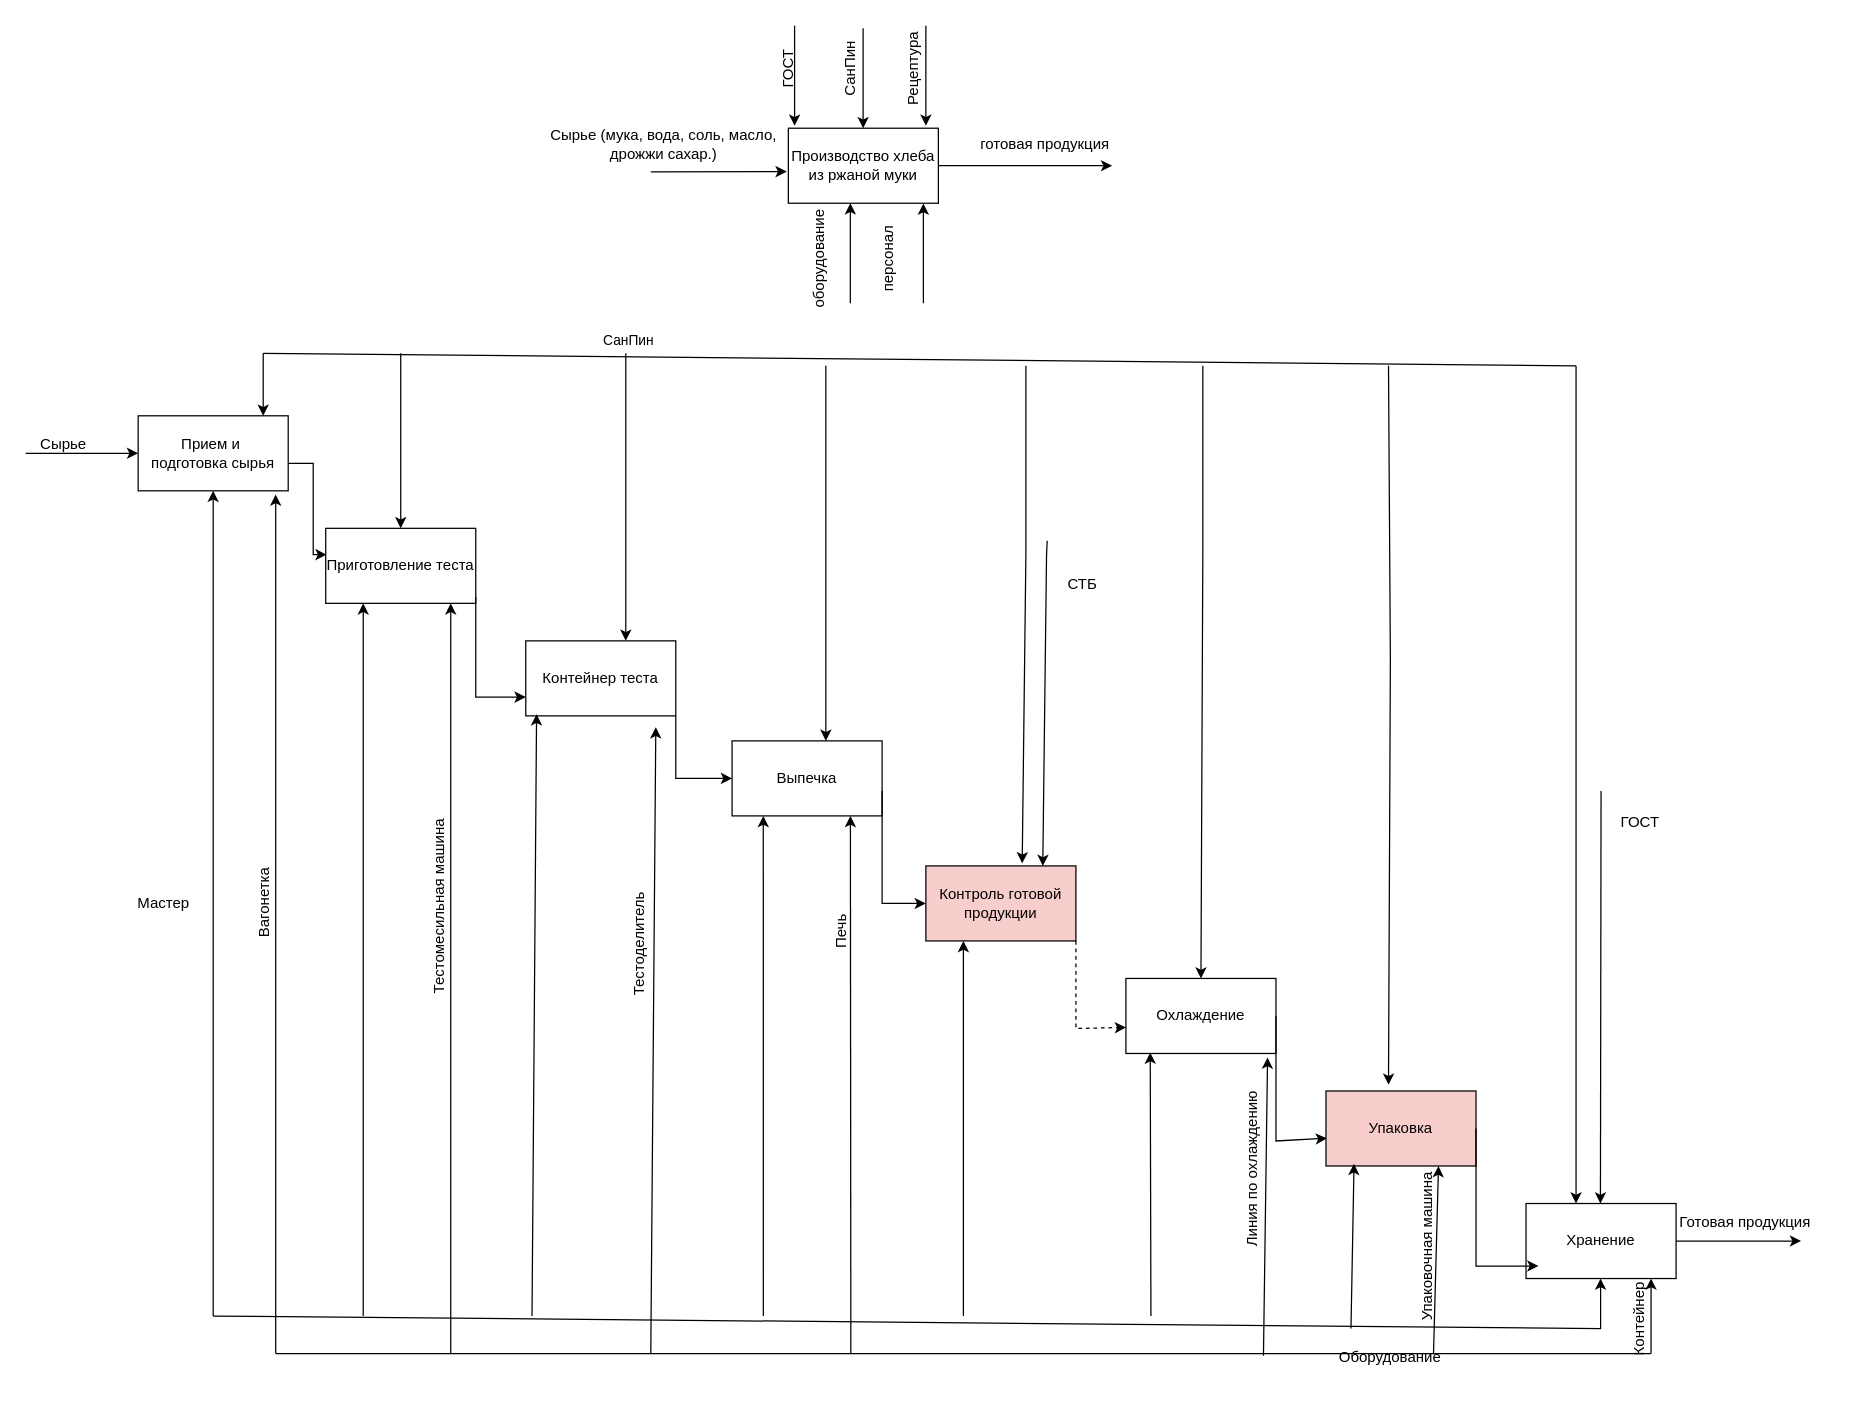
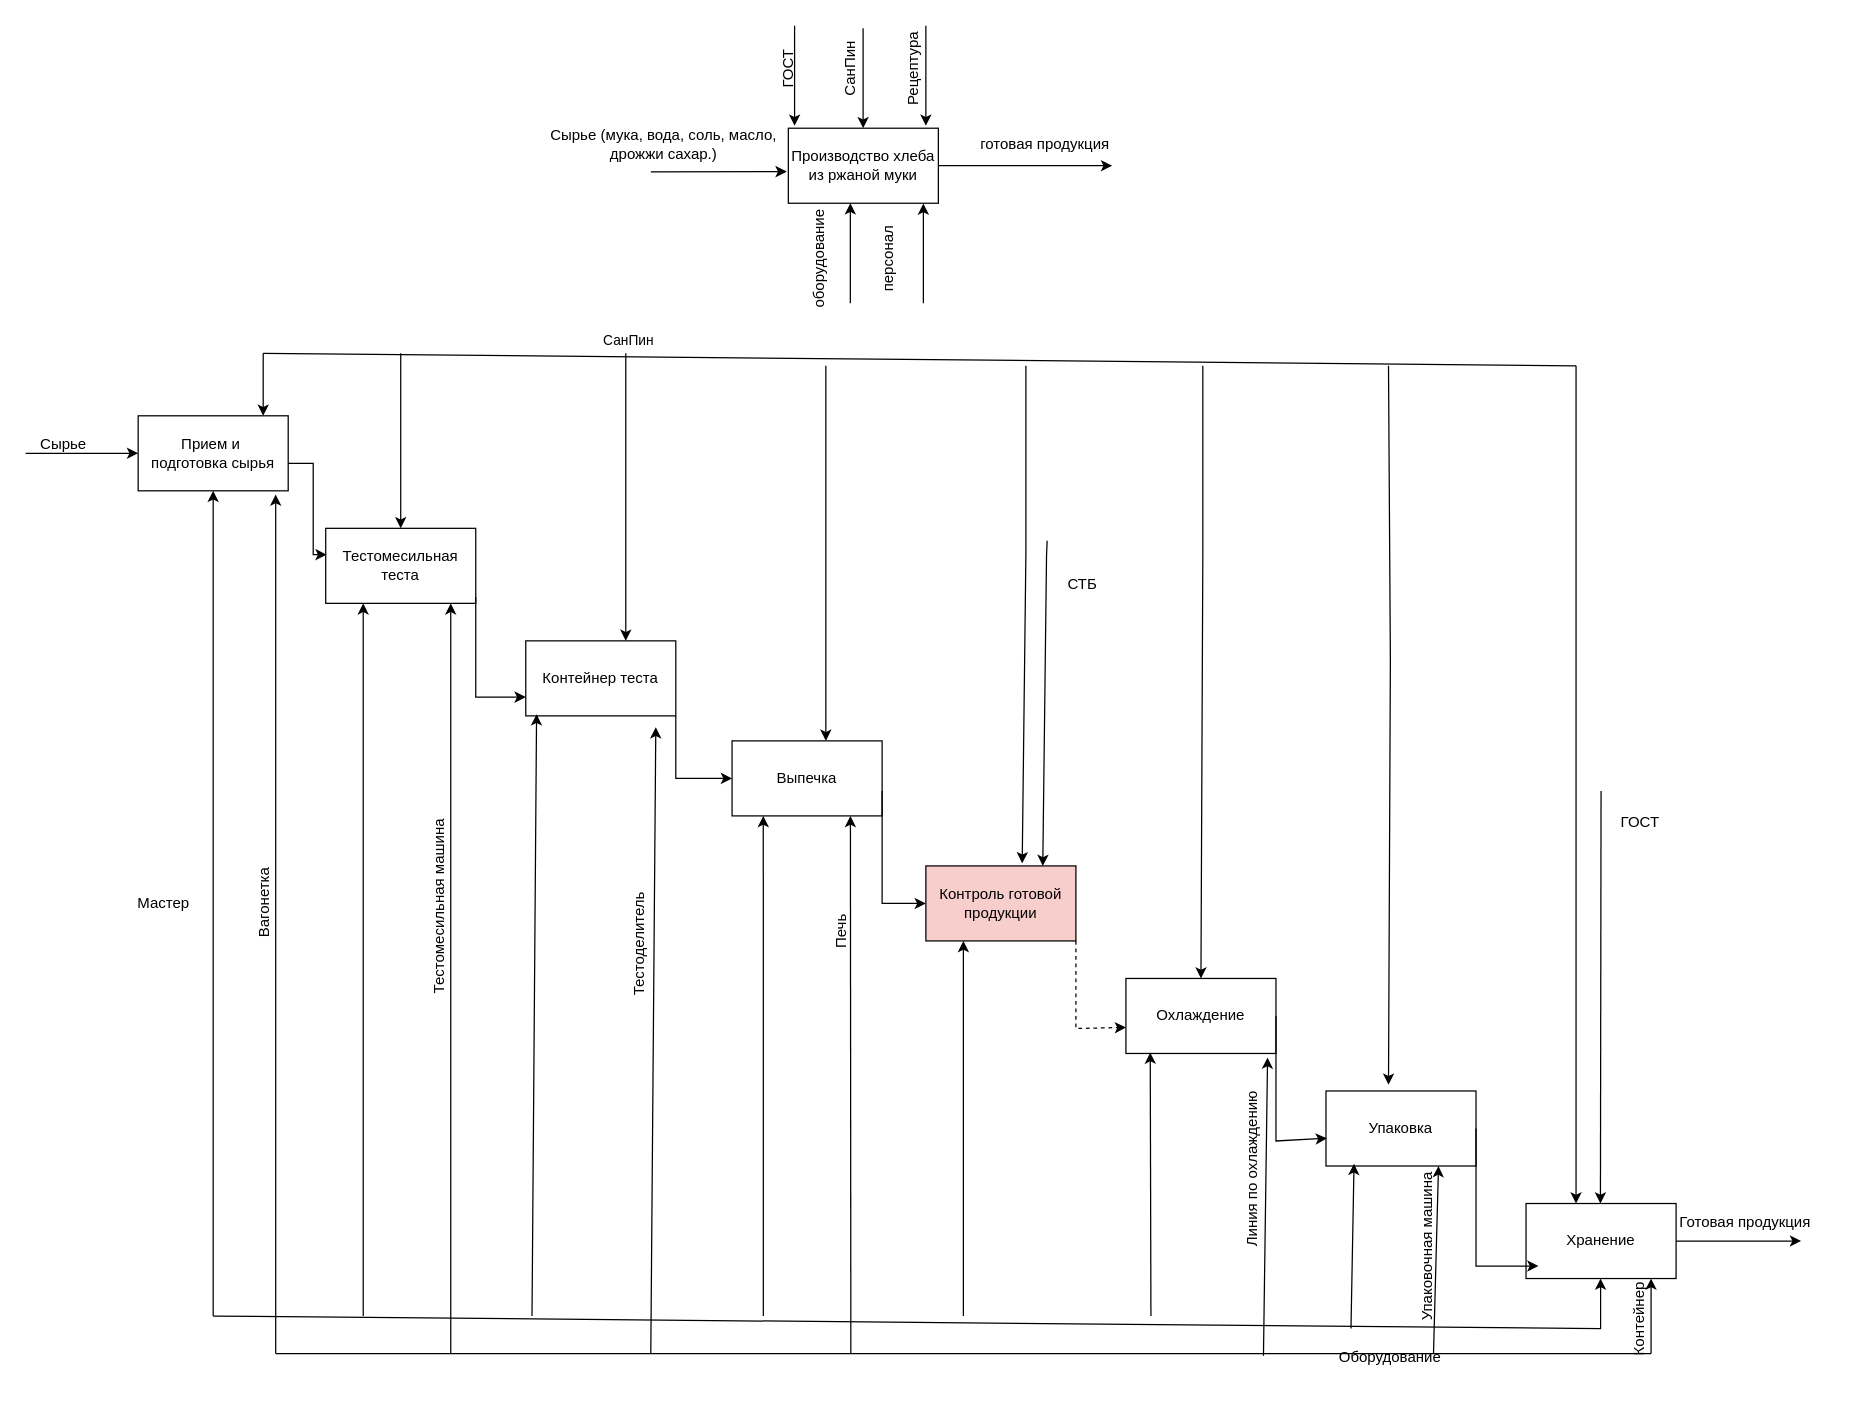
(401, 566) -> (401, 566)
(1401, 1128) -> (1401, 1128)
